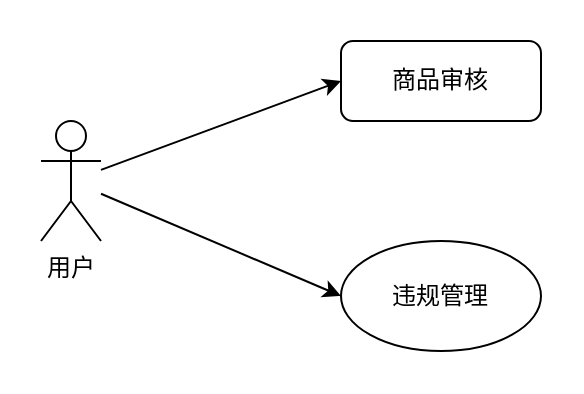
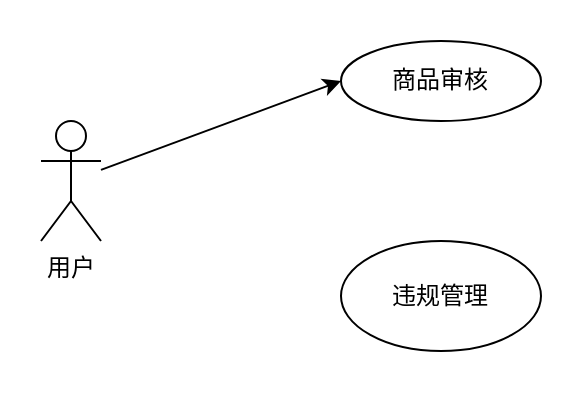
(441, 81) -> (441, 81)
(215, 242) -> none
